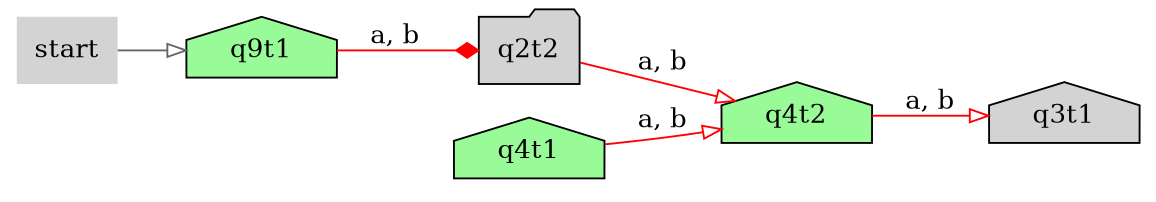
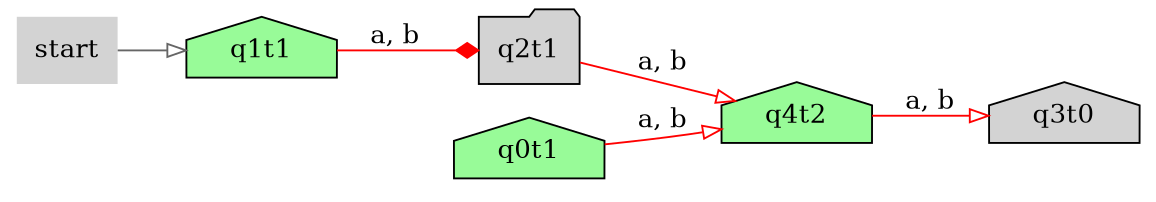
(262, 50) -> (262, 50)
(529, 50) -> (529, 50)
(1064, 116) -> (1064, 116)
(529, 151) -> (529, 151)
